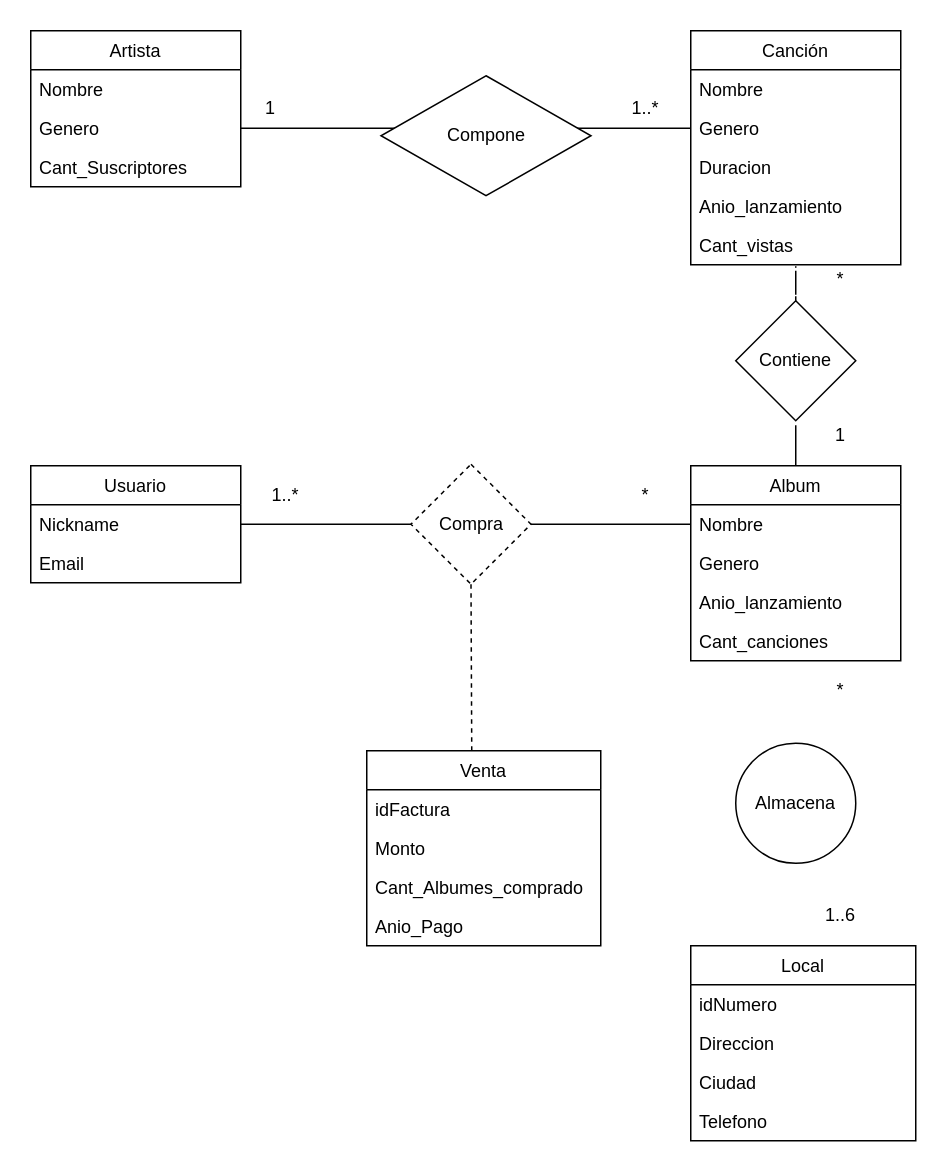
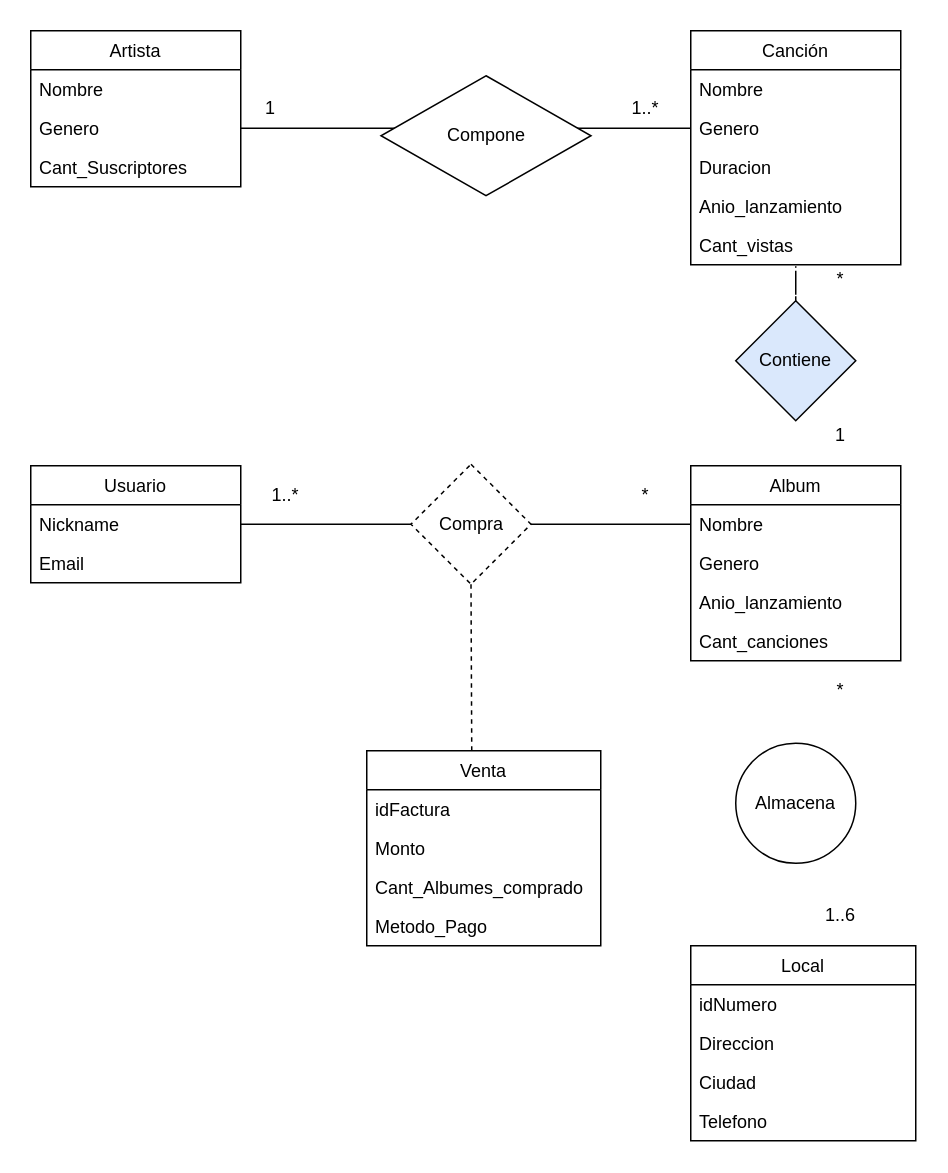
(796, 361) -> (796, 361)
(796, 441) -> none
(418, 927) -> (430, 927)
